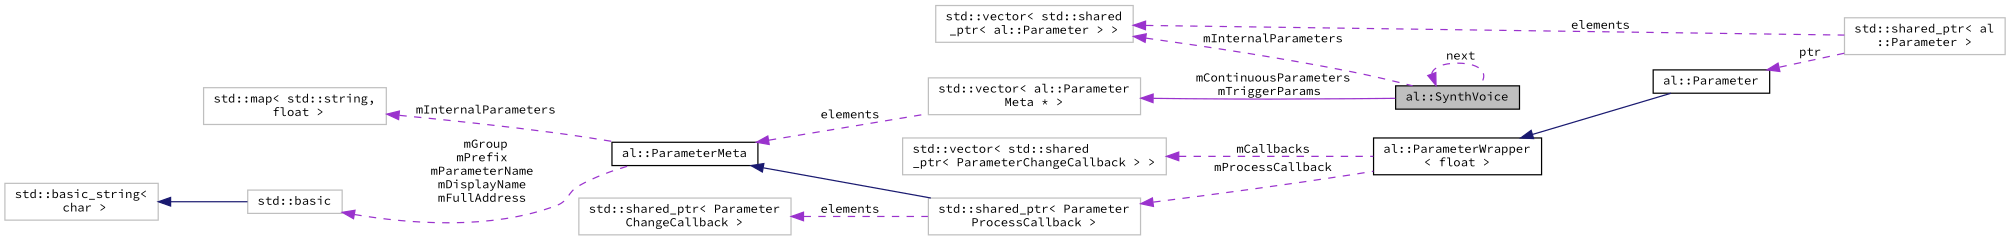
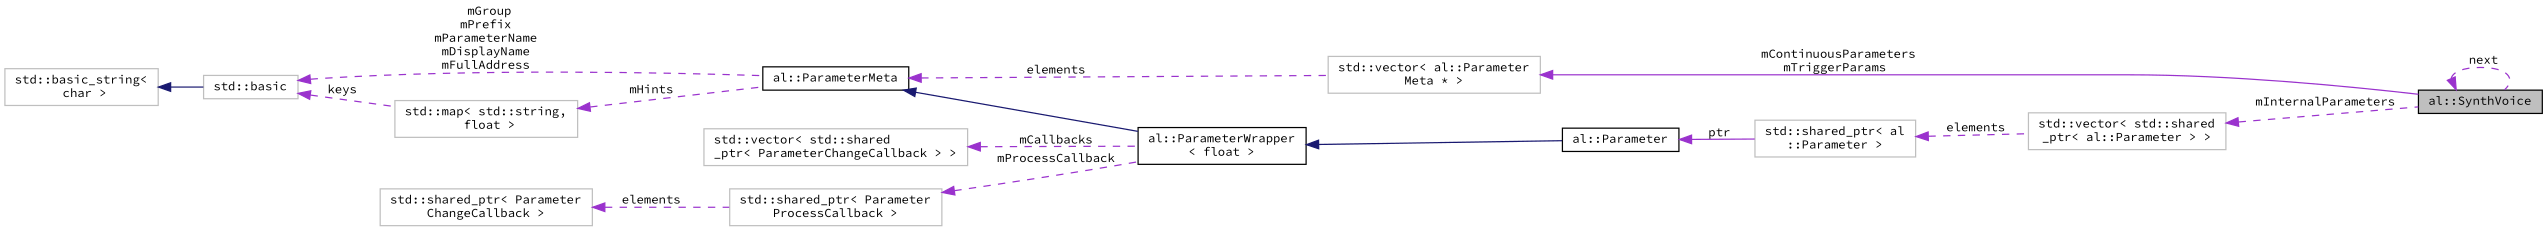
(1495, 30) -> (1978, 135)
(1812, 60) -> (1723, 139)
none -> (353, 101)
(483, 110) -> (648, 90)
(847, 183) -> (1027, 112)
